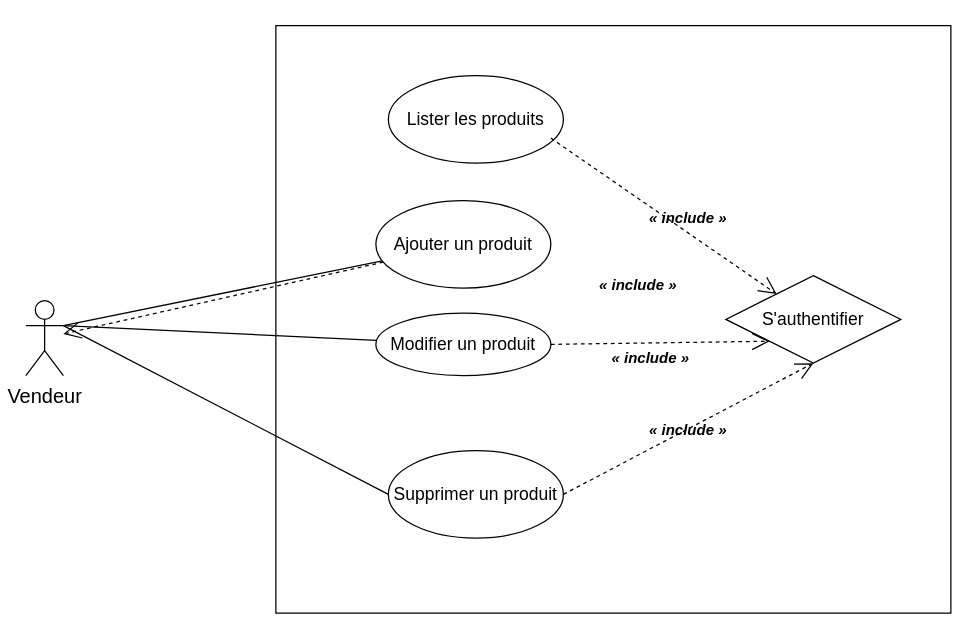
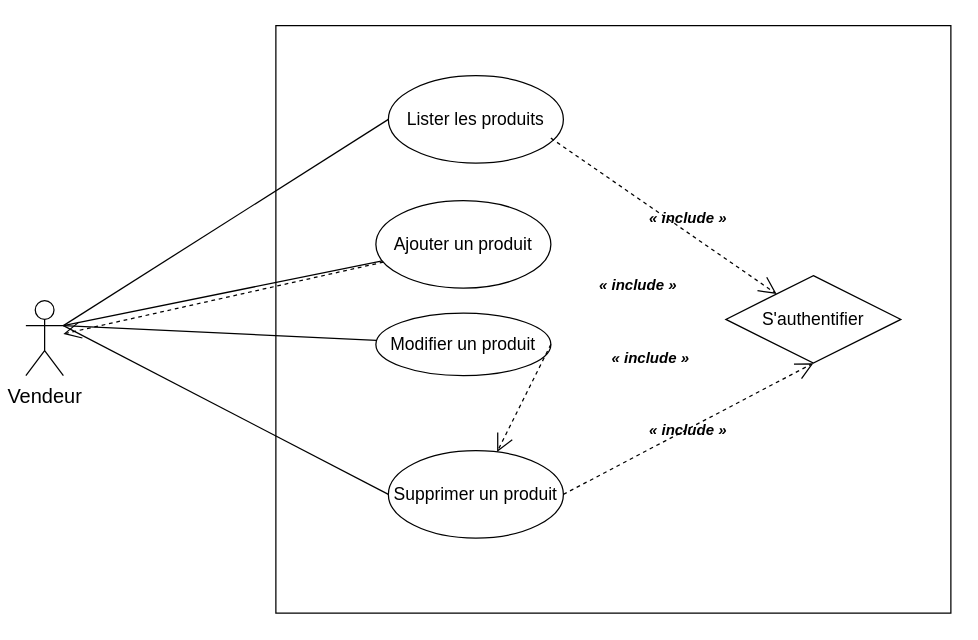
none -> (227, 221)
(658, 343) -> (525, 396)
